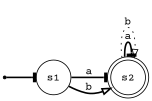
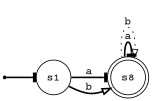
(128, 77) -> (128, 77)
